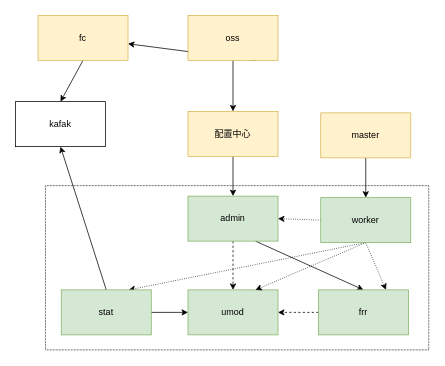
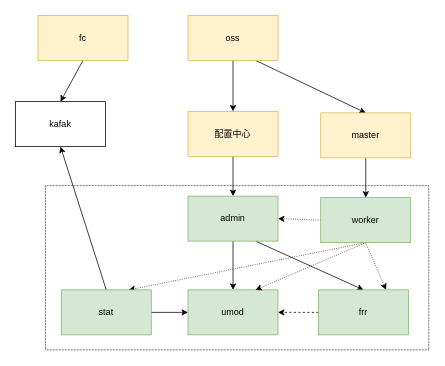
(161, 48) -> (308, 85)
(233, 262) -> (233, 262)
